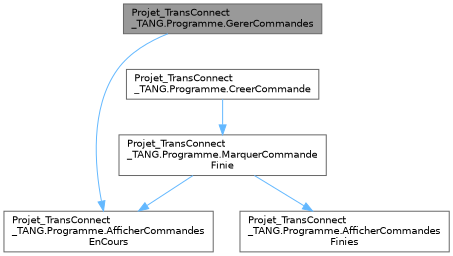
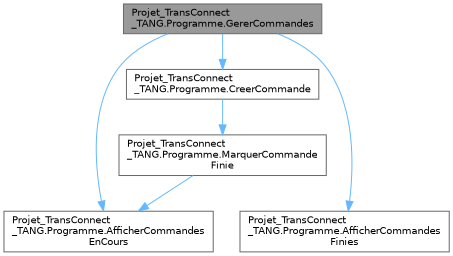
none -> (223, 47)
(279, 191) -> (344, 103)
